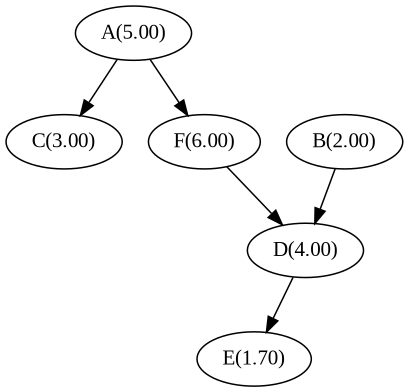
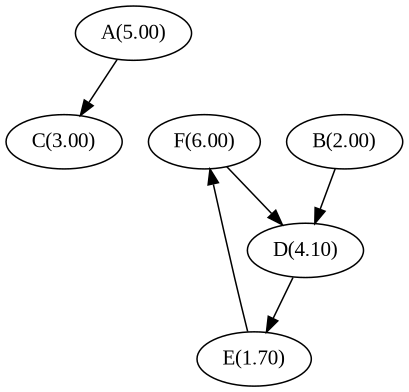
(165, 81) -> (230, 258)
(305, 250) -> (305, 250)
